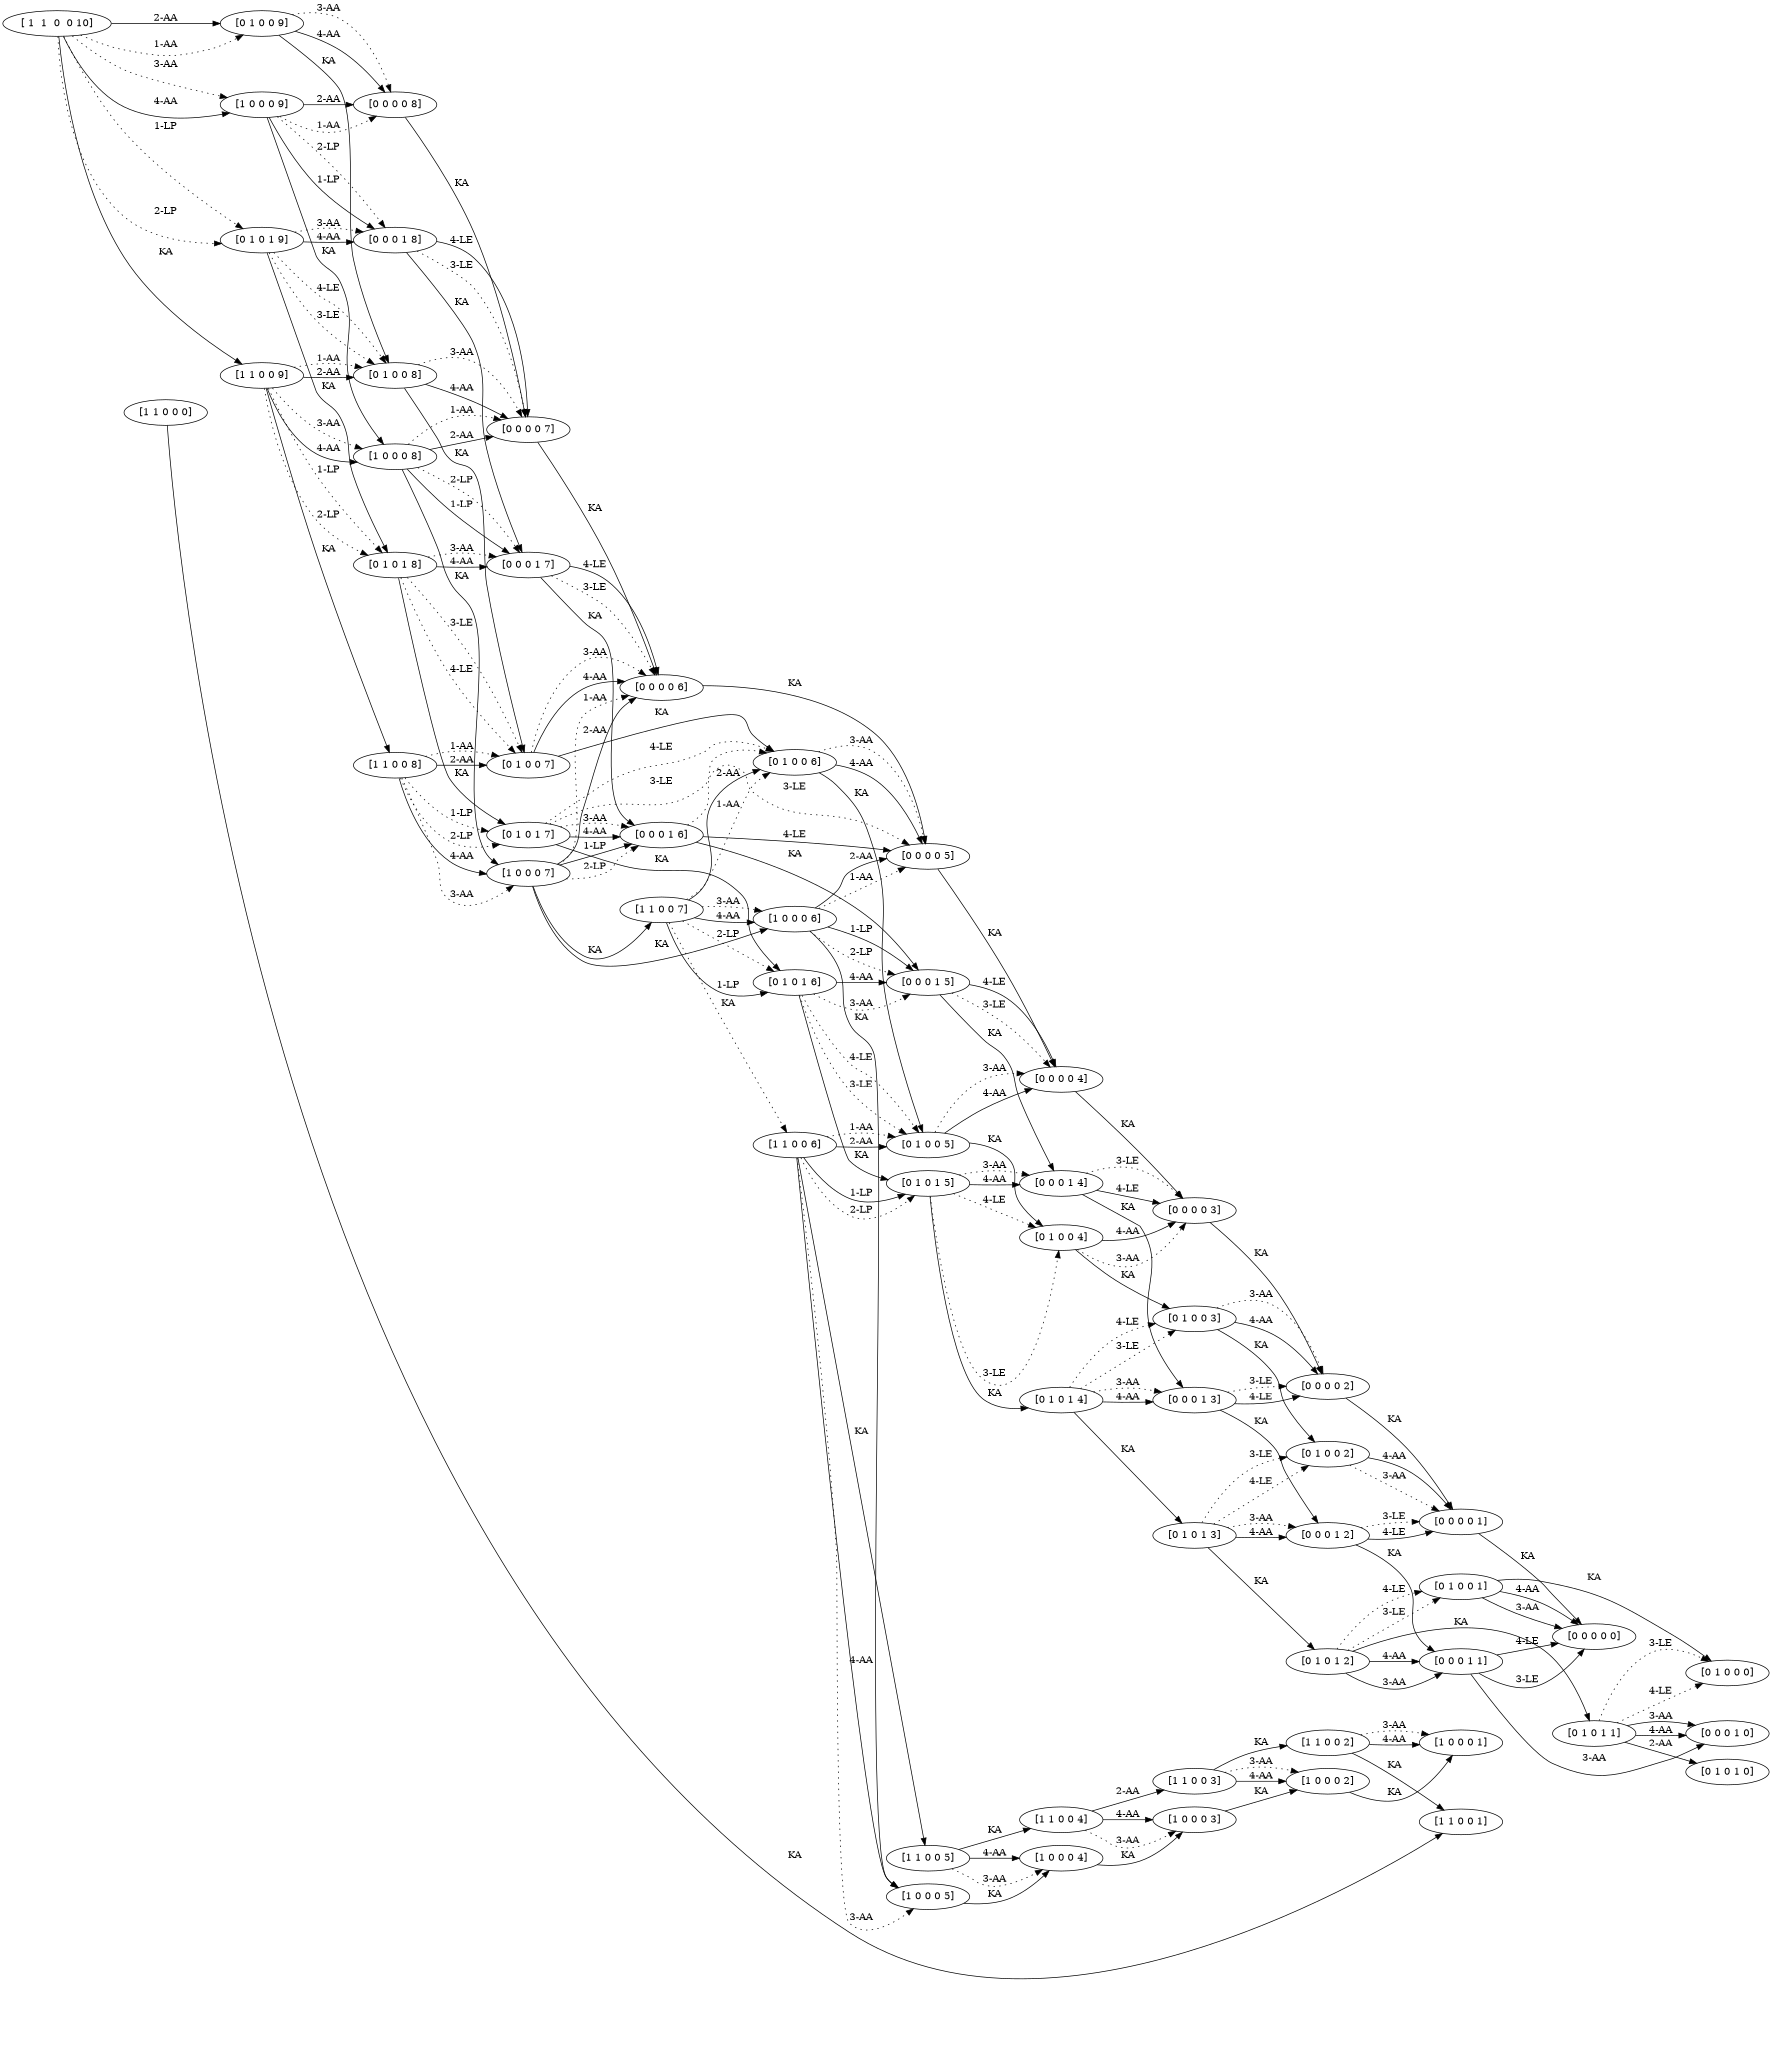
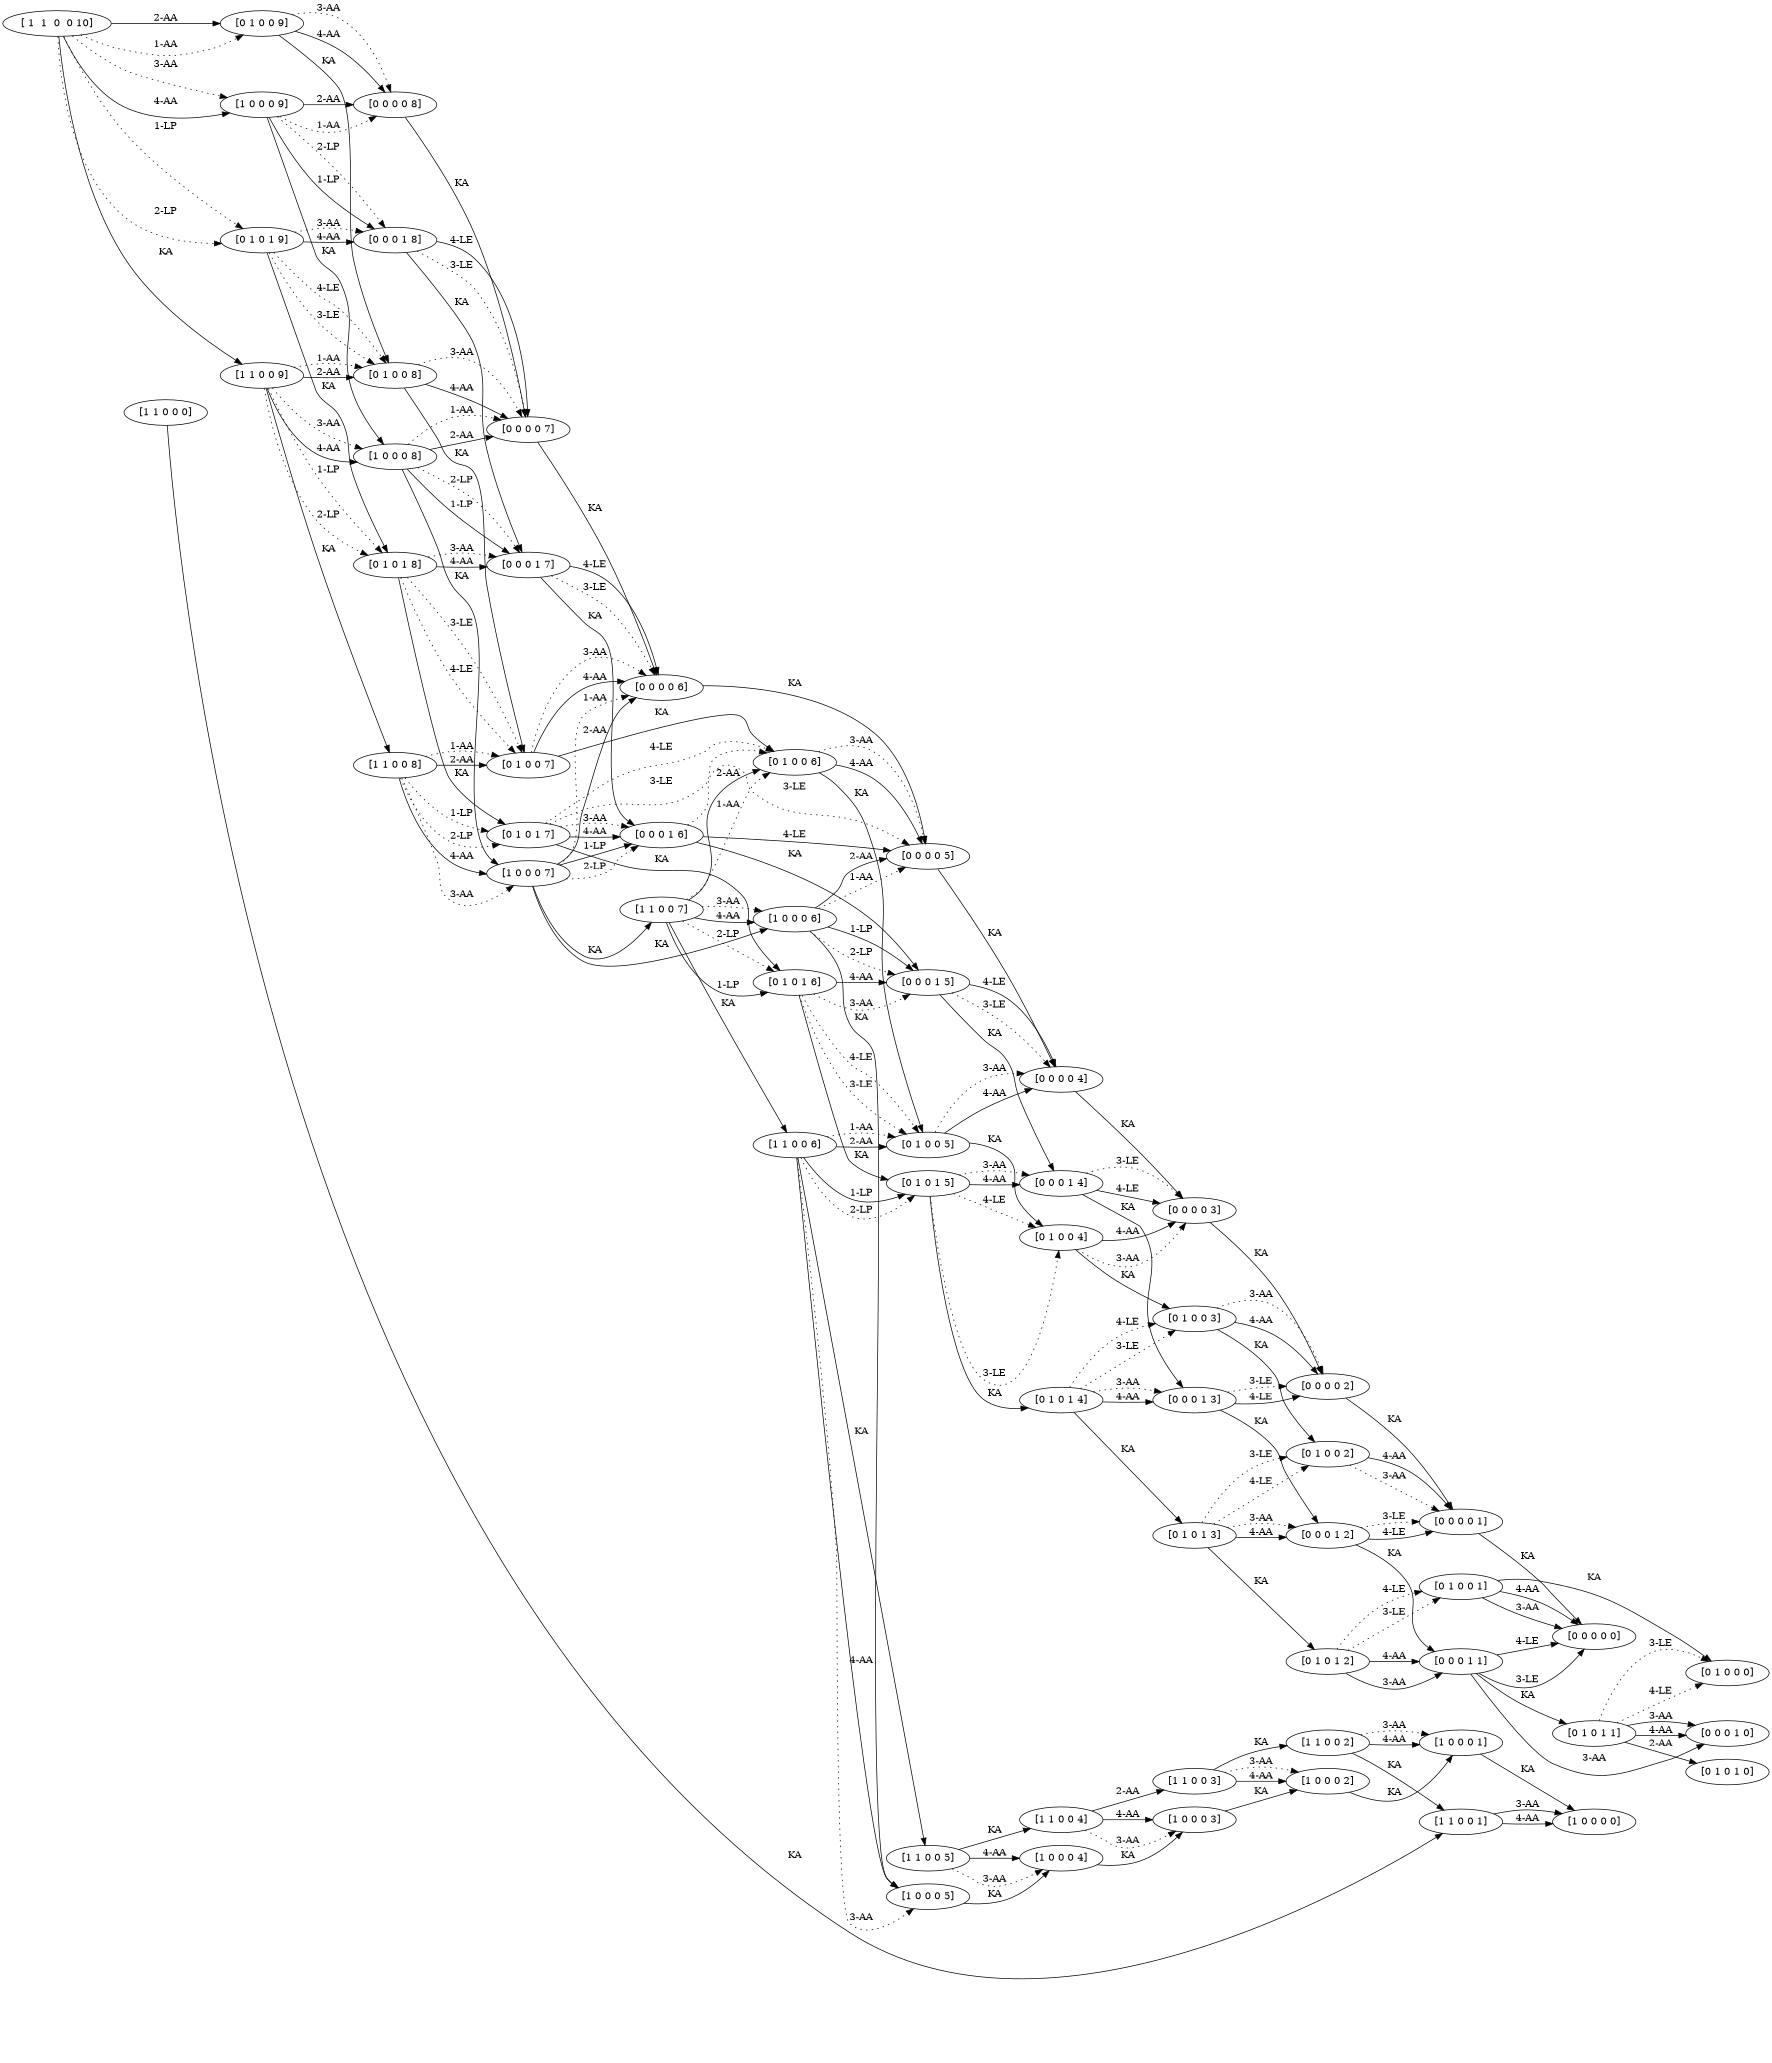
(725, 1025) -> (725, 1025)
(1488, 1630) -> (1516, 1701)
none -> (1594, 1822)
